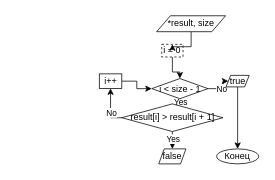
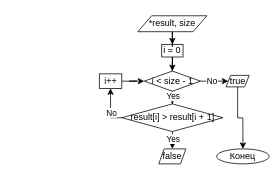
(191, 24) -> (172, 24)
(172, 51) -> (172, 51)
(180, 89) -> (172, 81)
(237, 156) -> (243, 156)
